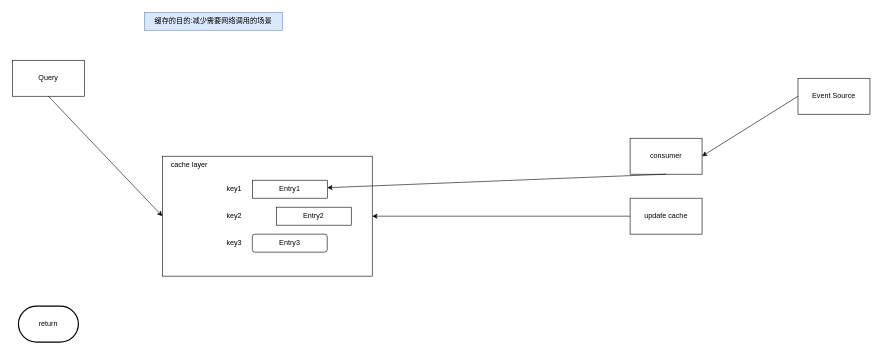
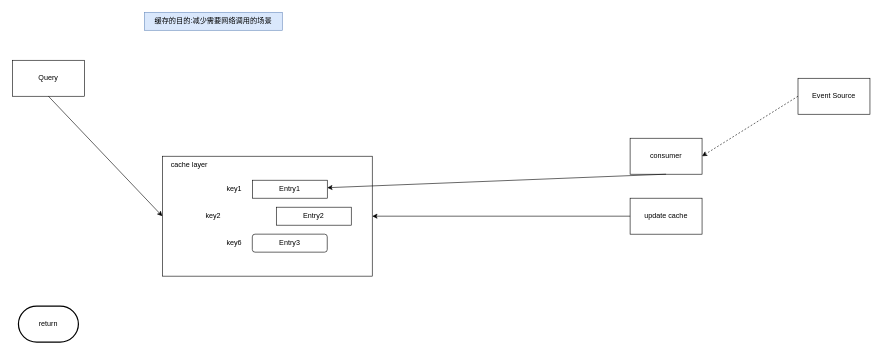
(751, 126) -> (751, 126)
(234, 216) -> (213, 216)
(234, 243) -> (234, 243)
